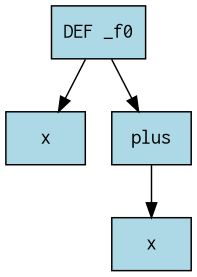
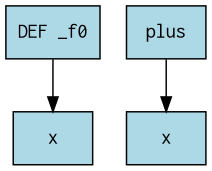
(122, 79) -> none
